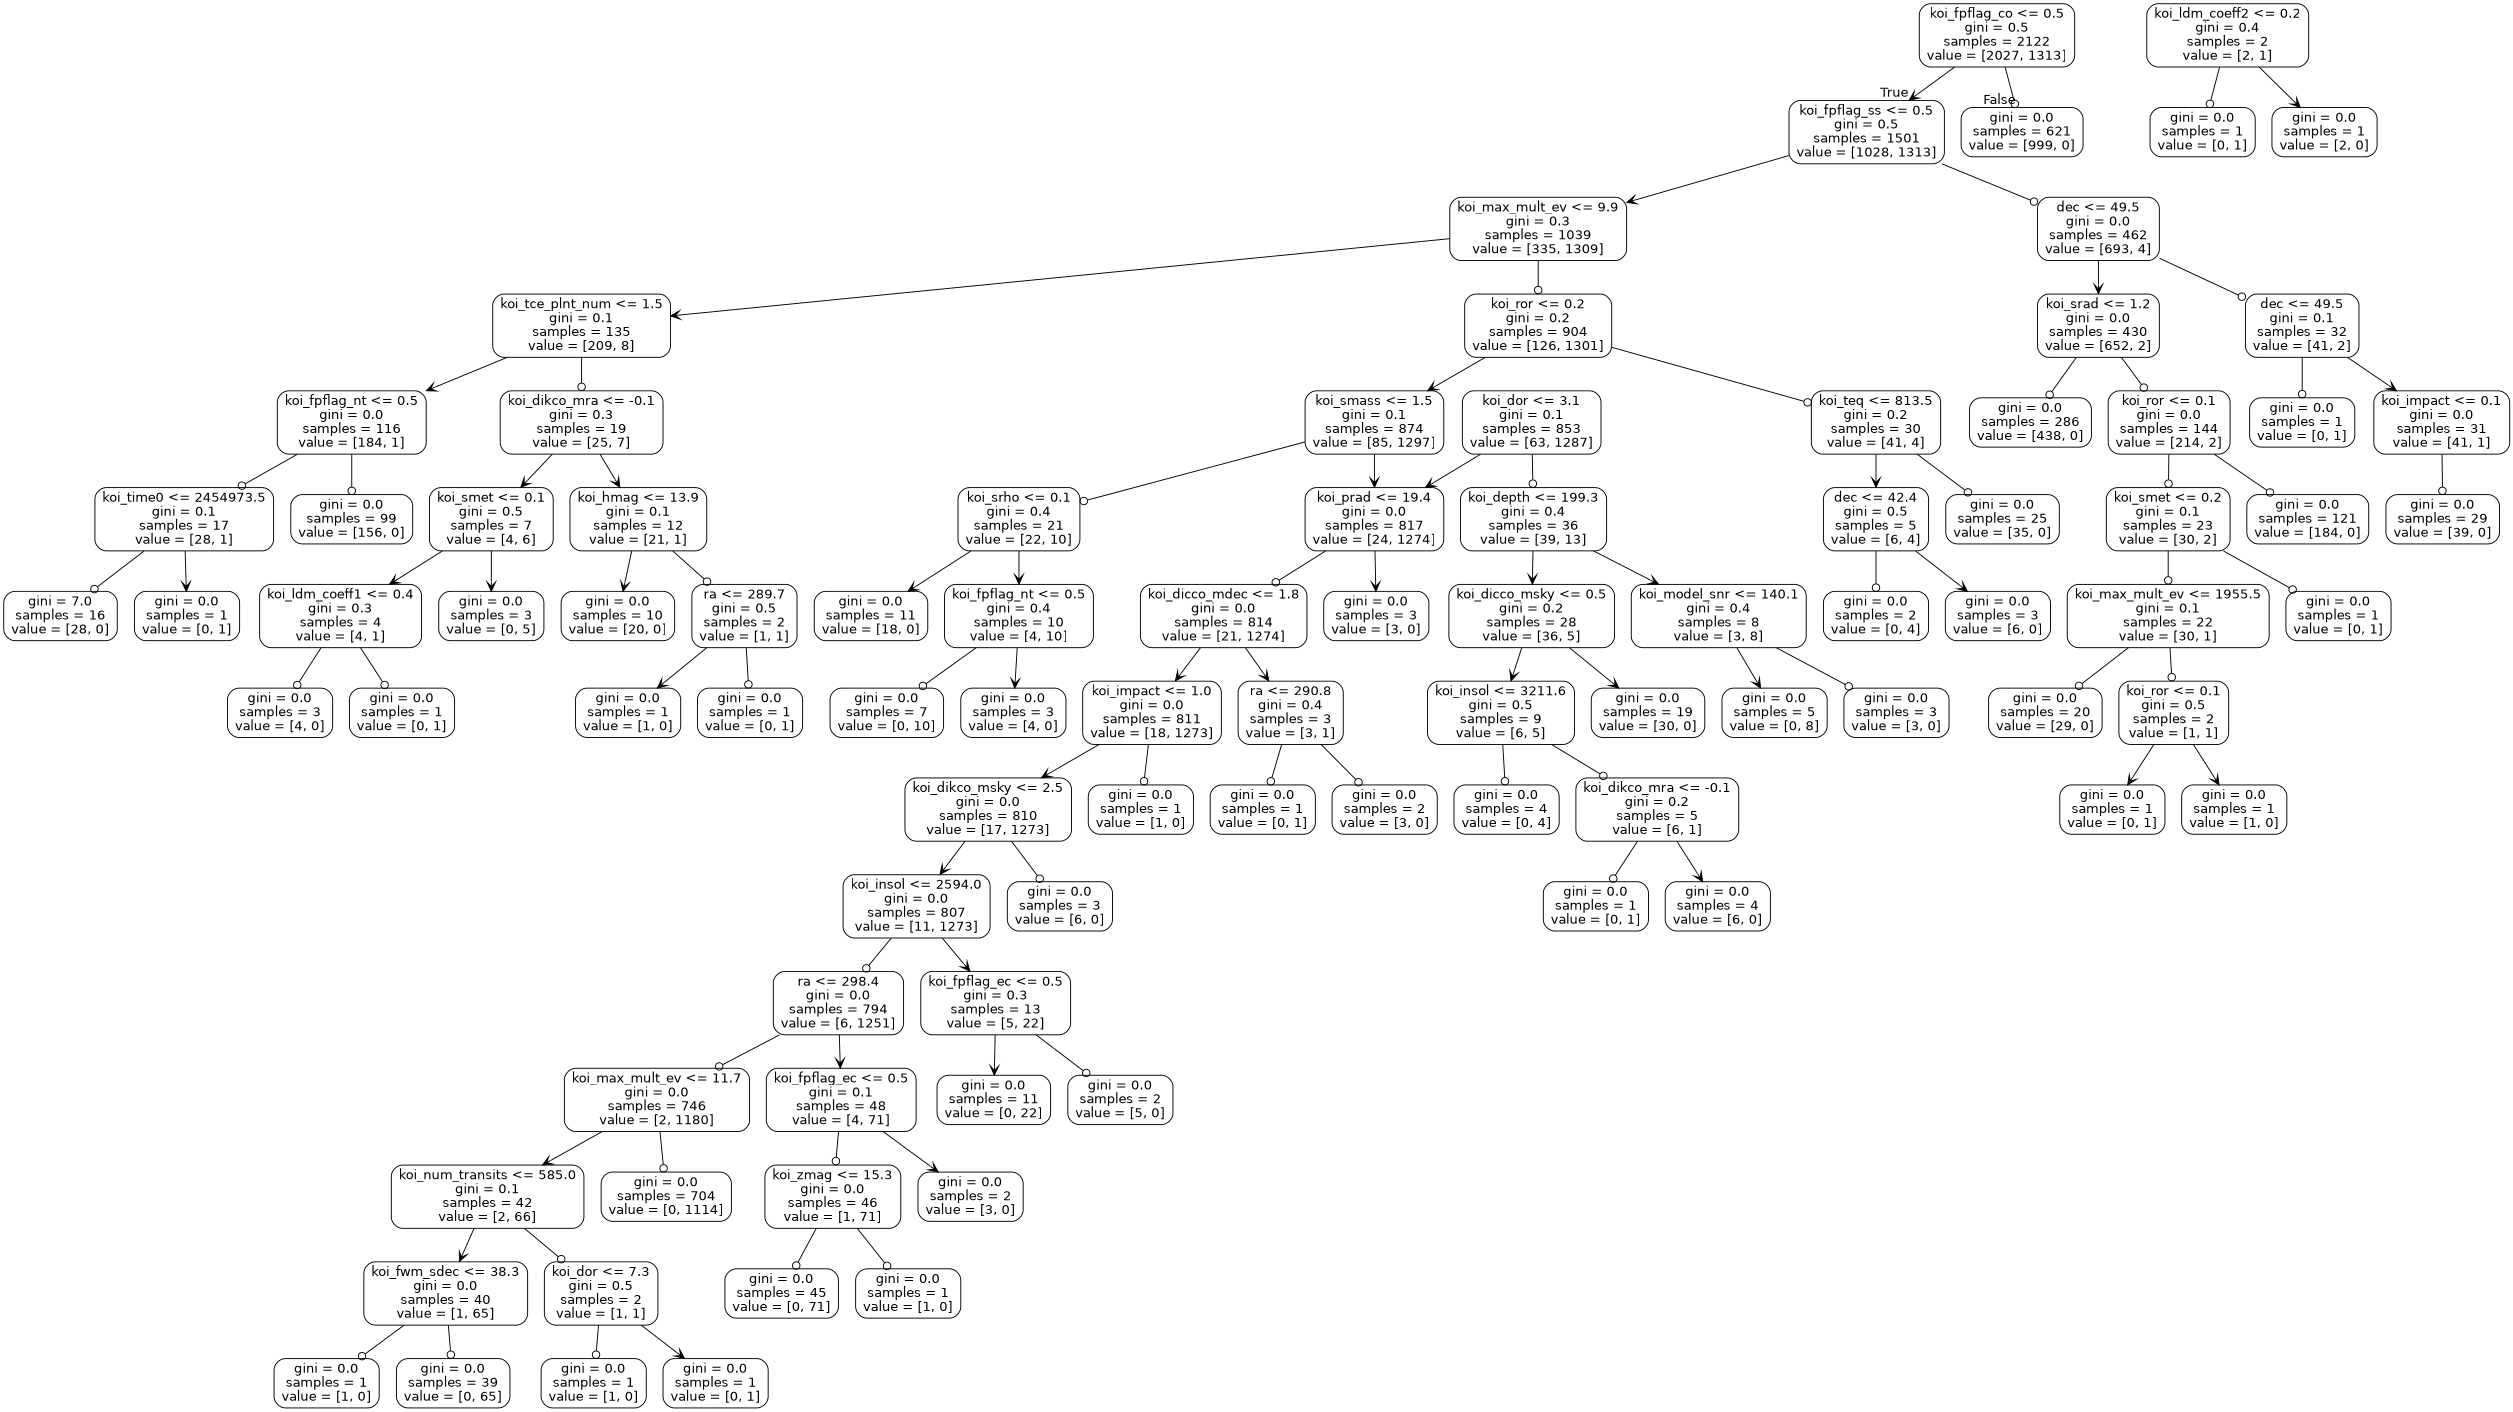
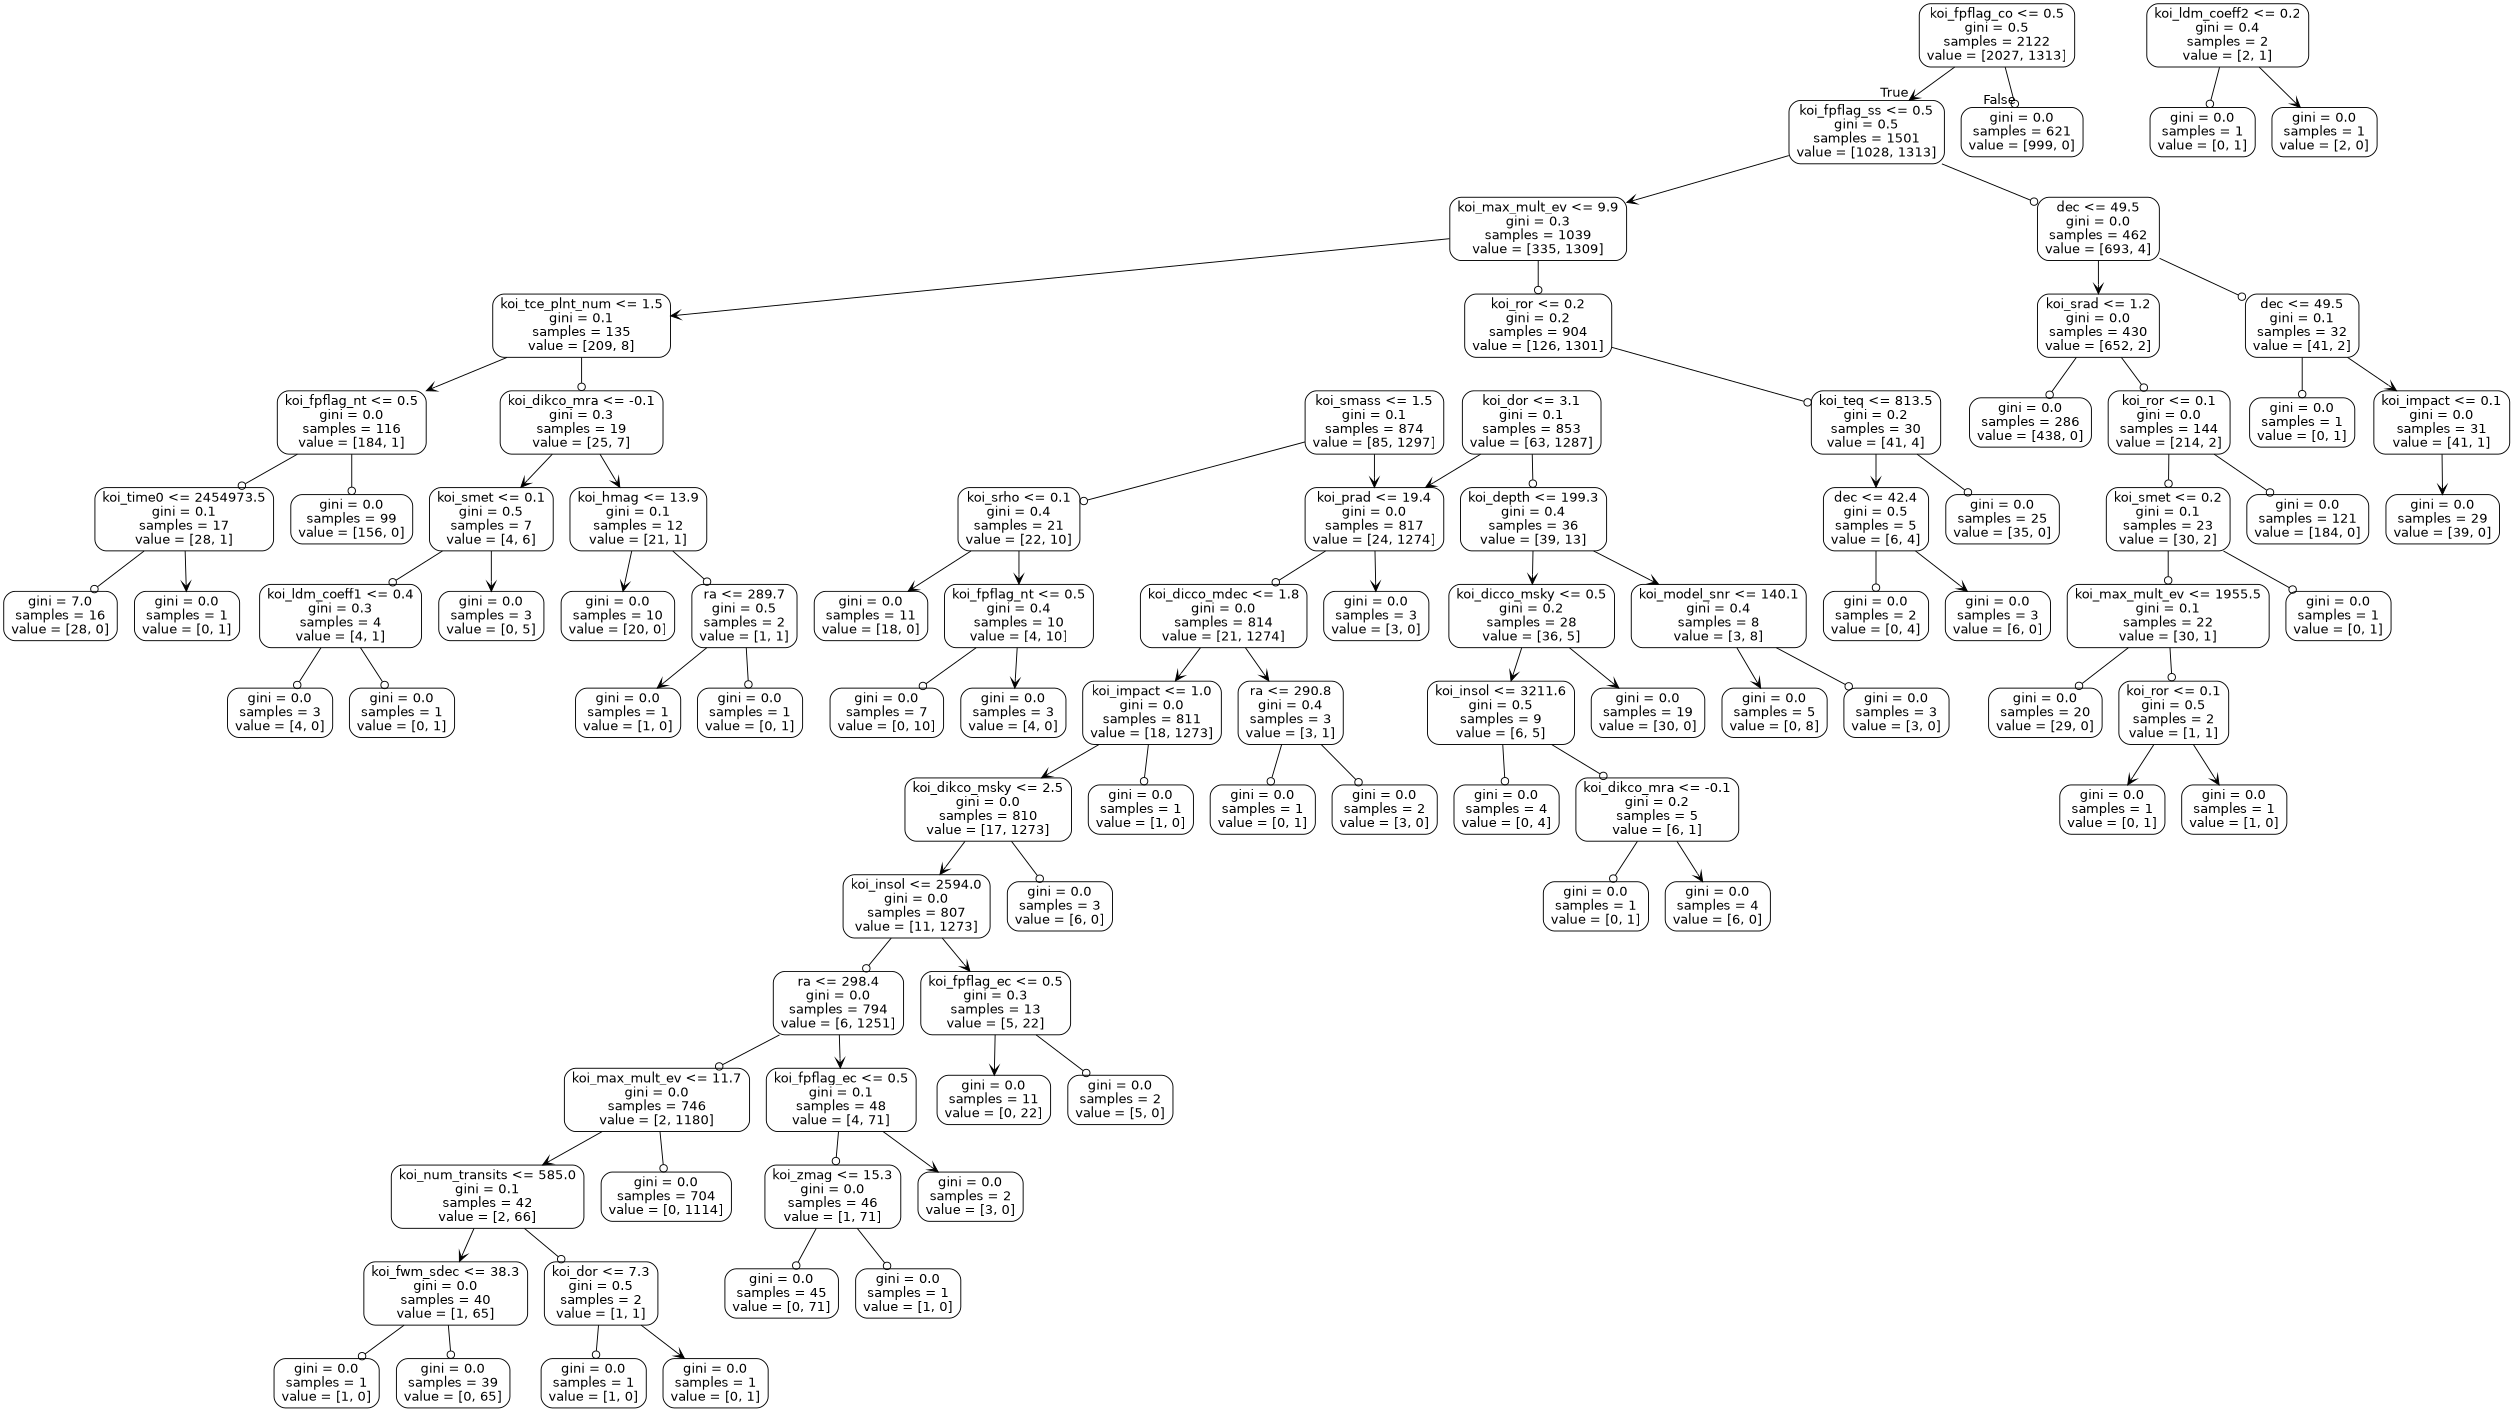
(1461, 372) -> none
(2442, 471) -> (2442, 471)
(419, 566) -> (419, 566)
